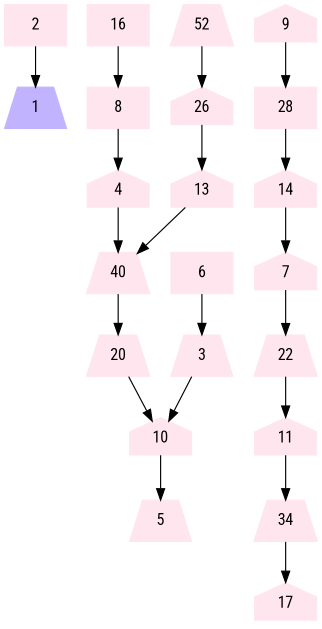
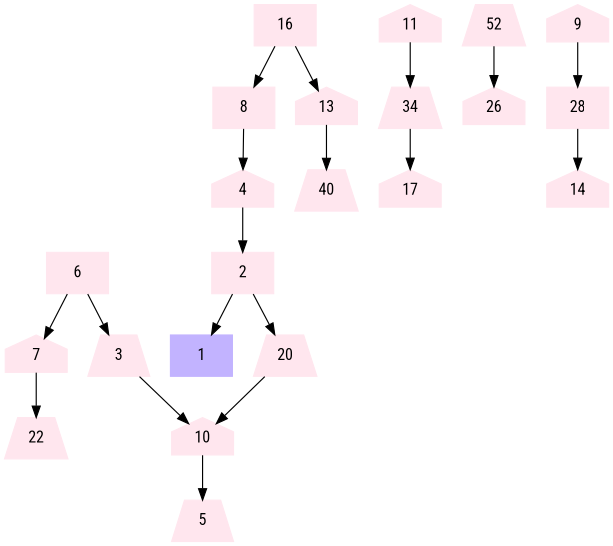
(36, 108) -> (201, 356)
(202, 141) -> (304, 63)
(118, 224) -> (243, 224)
(286, 224) -> (59, 311)
(118, 309) -> (261, 309)
(286, 391) -> none
